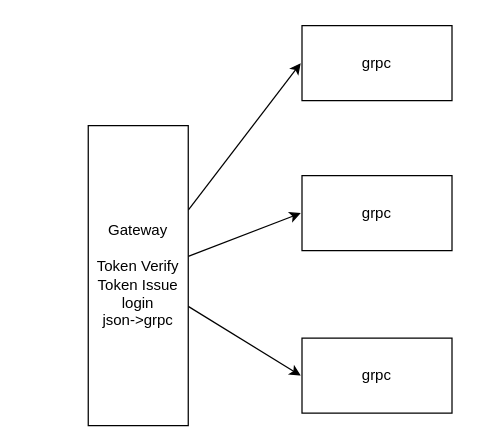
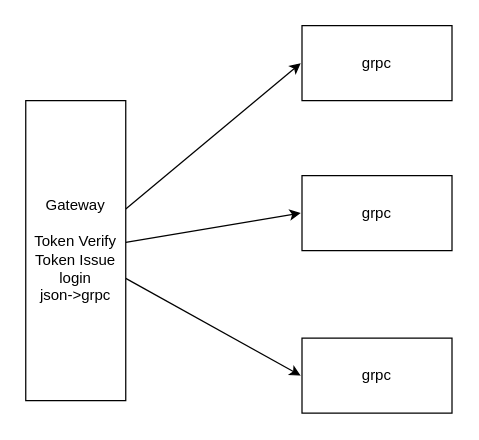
(138, 276) -> (76, 251)
